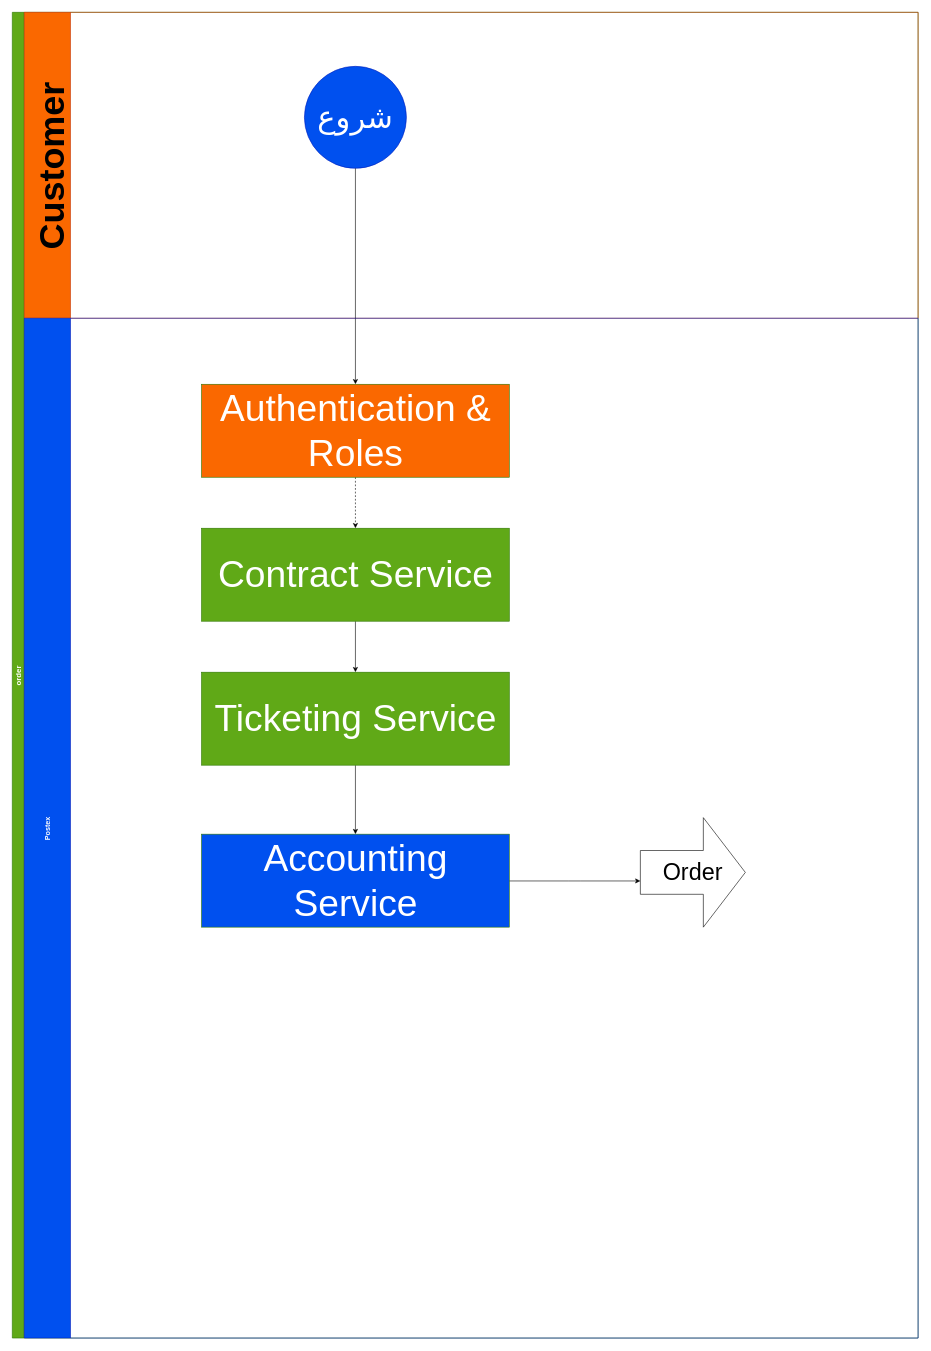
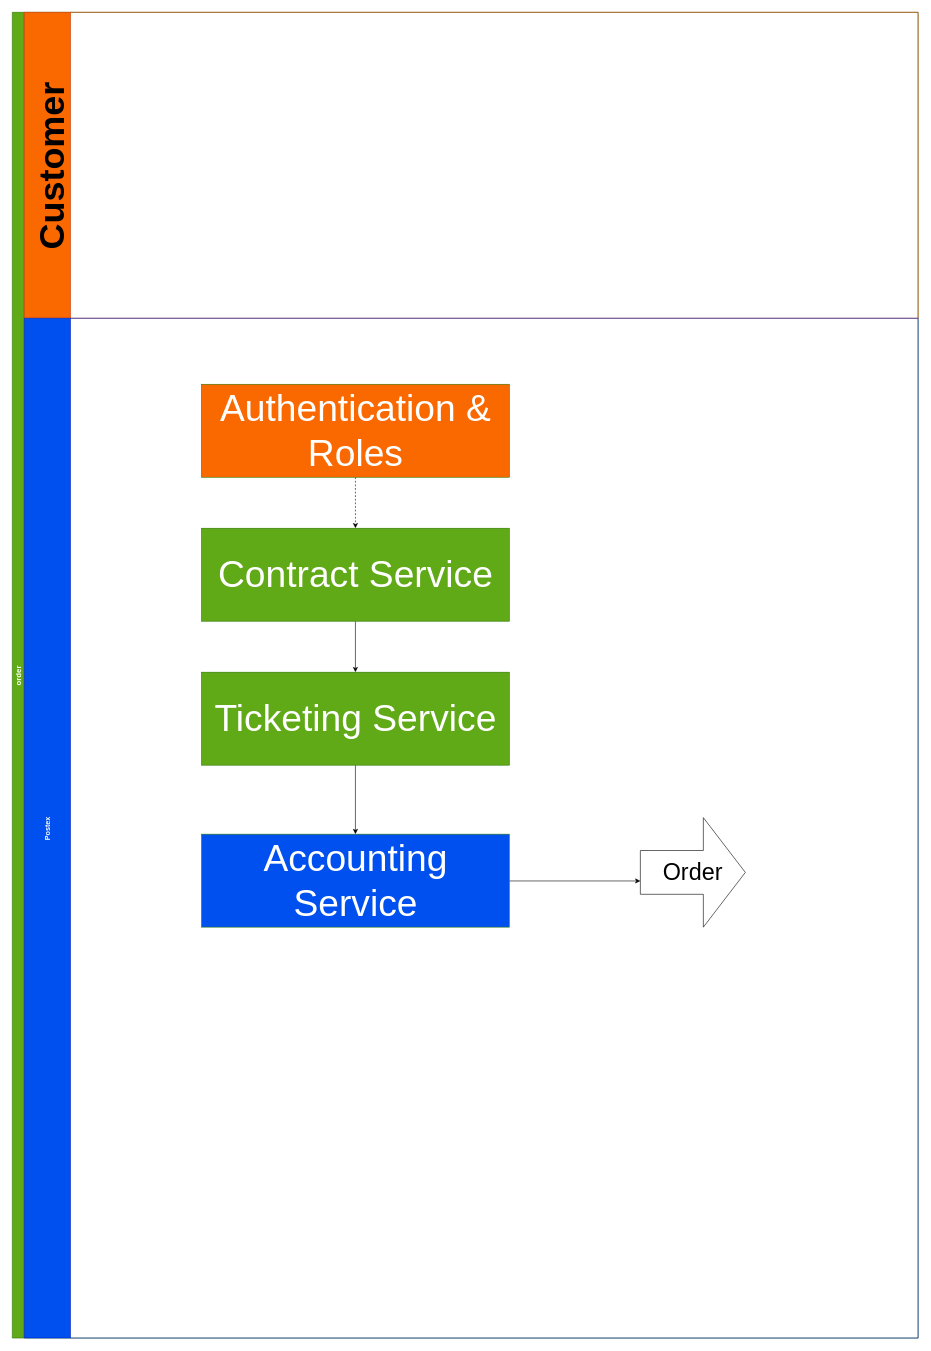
(356, 117) -> none
(356, 274) -> none
